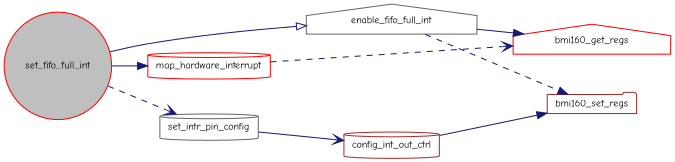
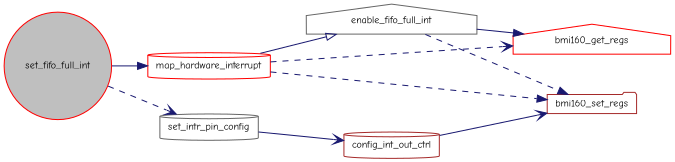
(203, 36) -> (293, 45)
none -> (404, 85)
(488, 125) -> (488, 125)
